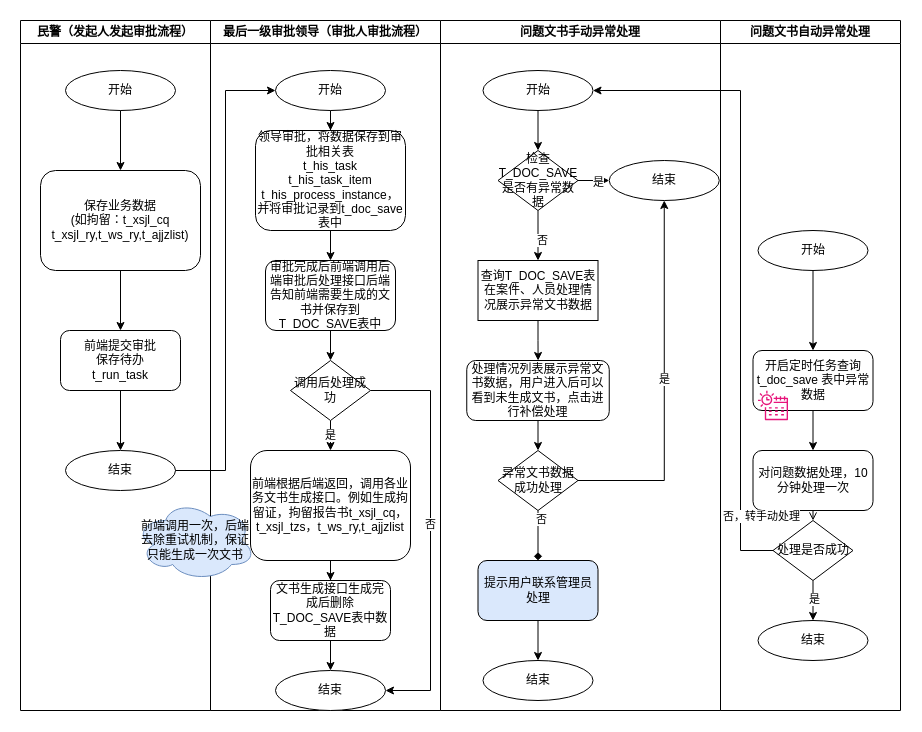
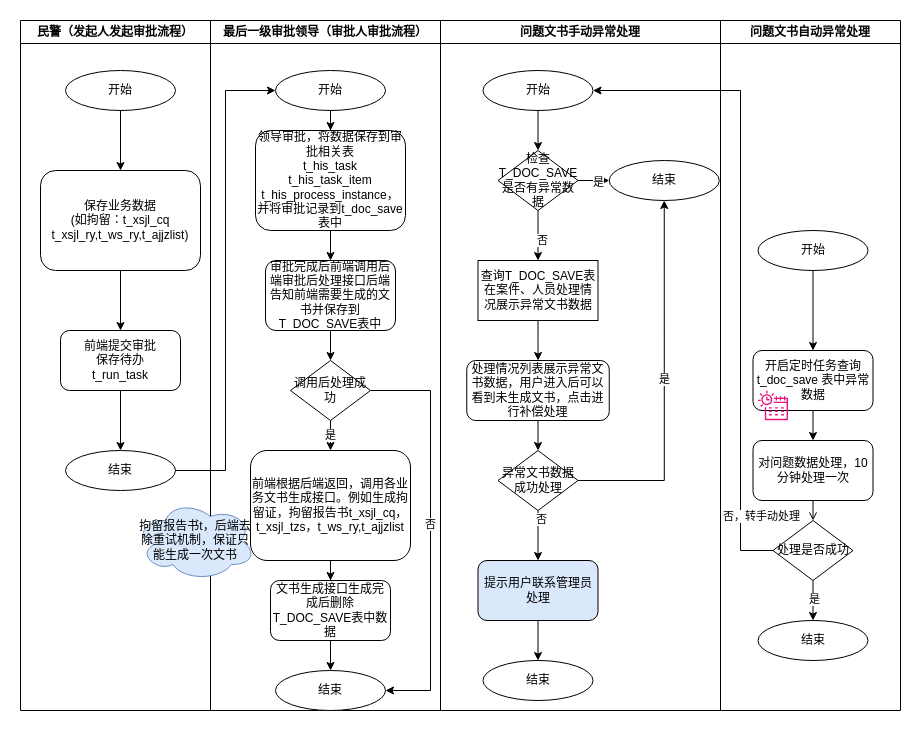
(813, 481) -> (813, 471)
(196, 541) -> (196, 541)
(538, 551) -> (538, 552)
